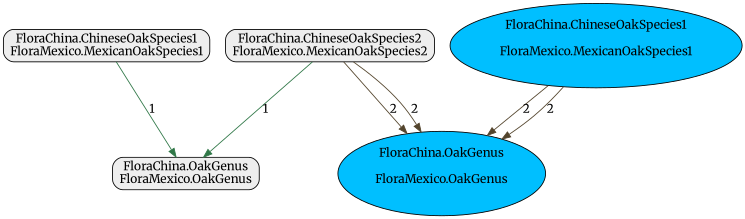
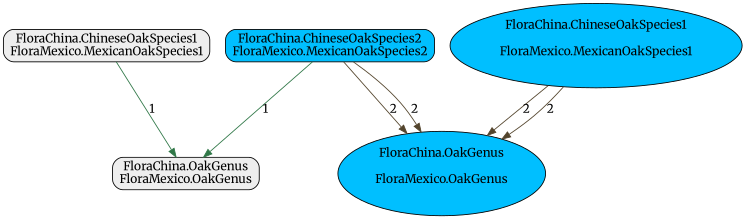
(330, 46) -> (330, 46)
